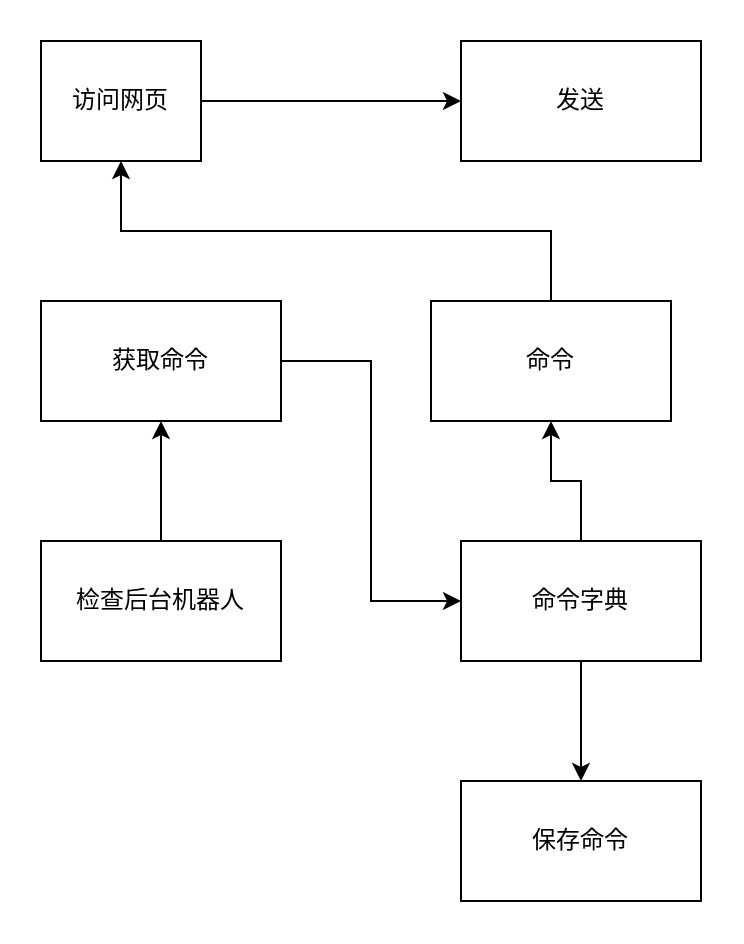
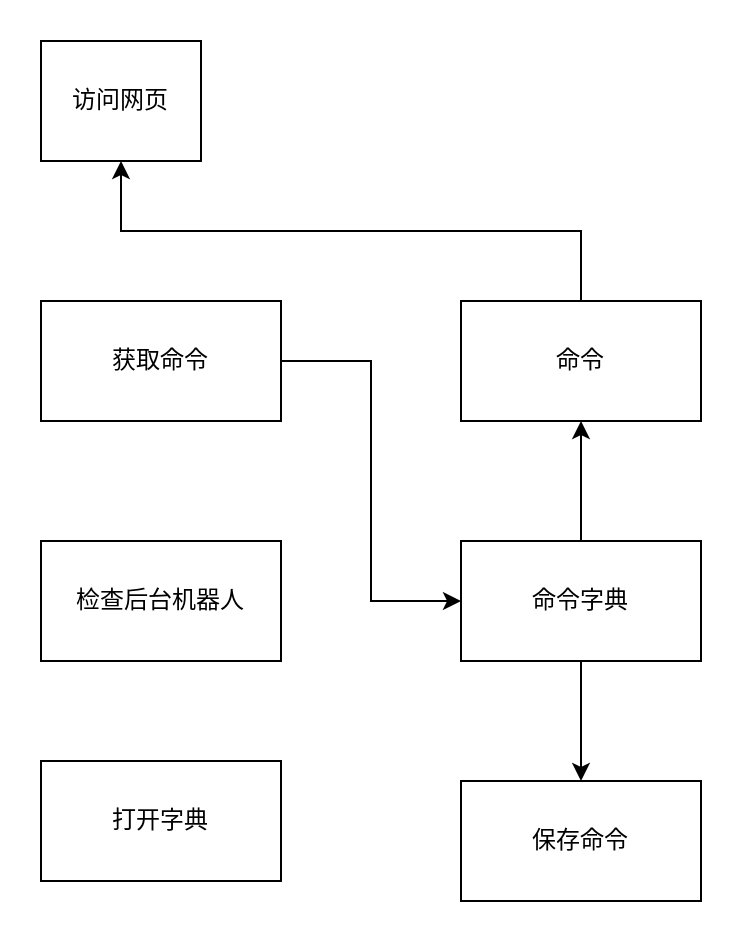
(324, 101) -> none
(581, 101) -> none
(551, 361) -> (581, 361)
(161, 488) -> none
none -> (161, 821)
